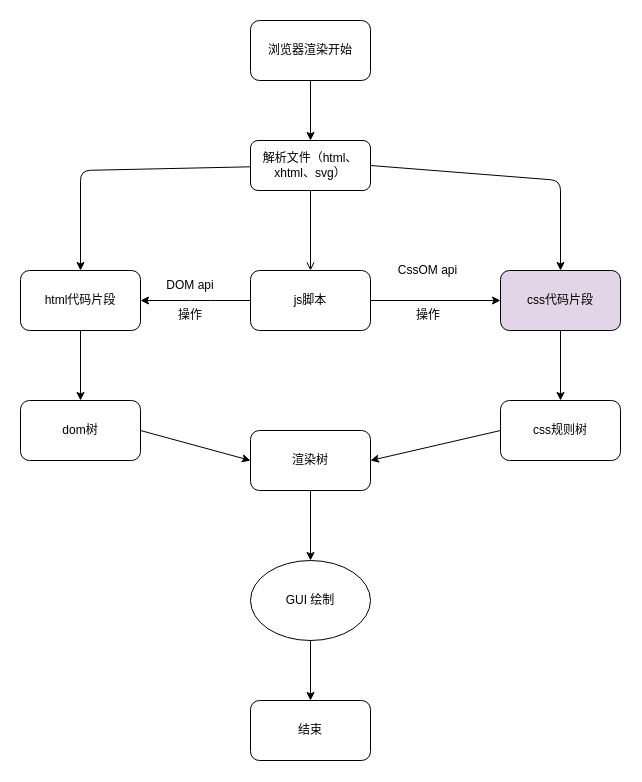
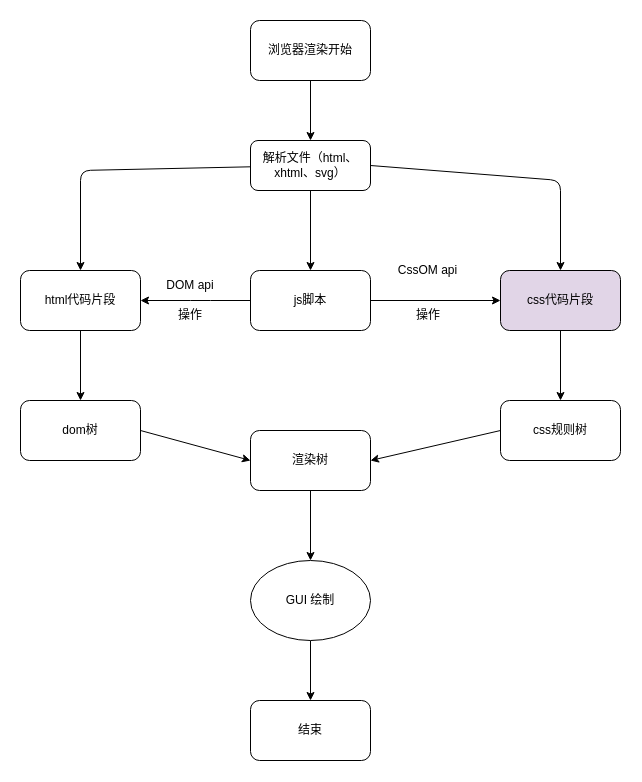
(311, 264) -> (311, 262)
